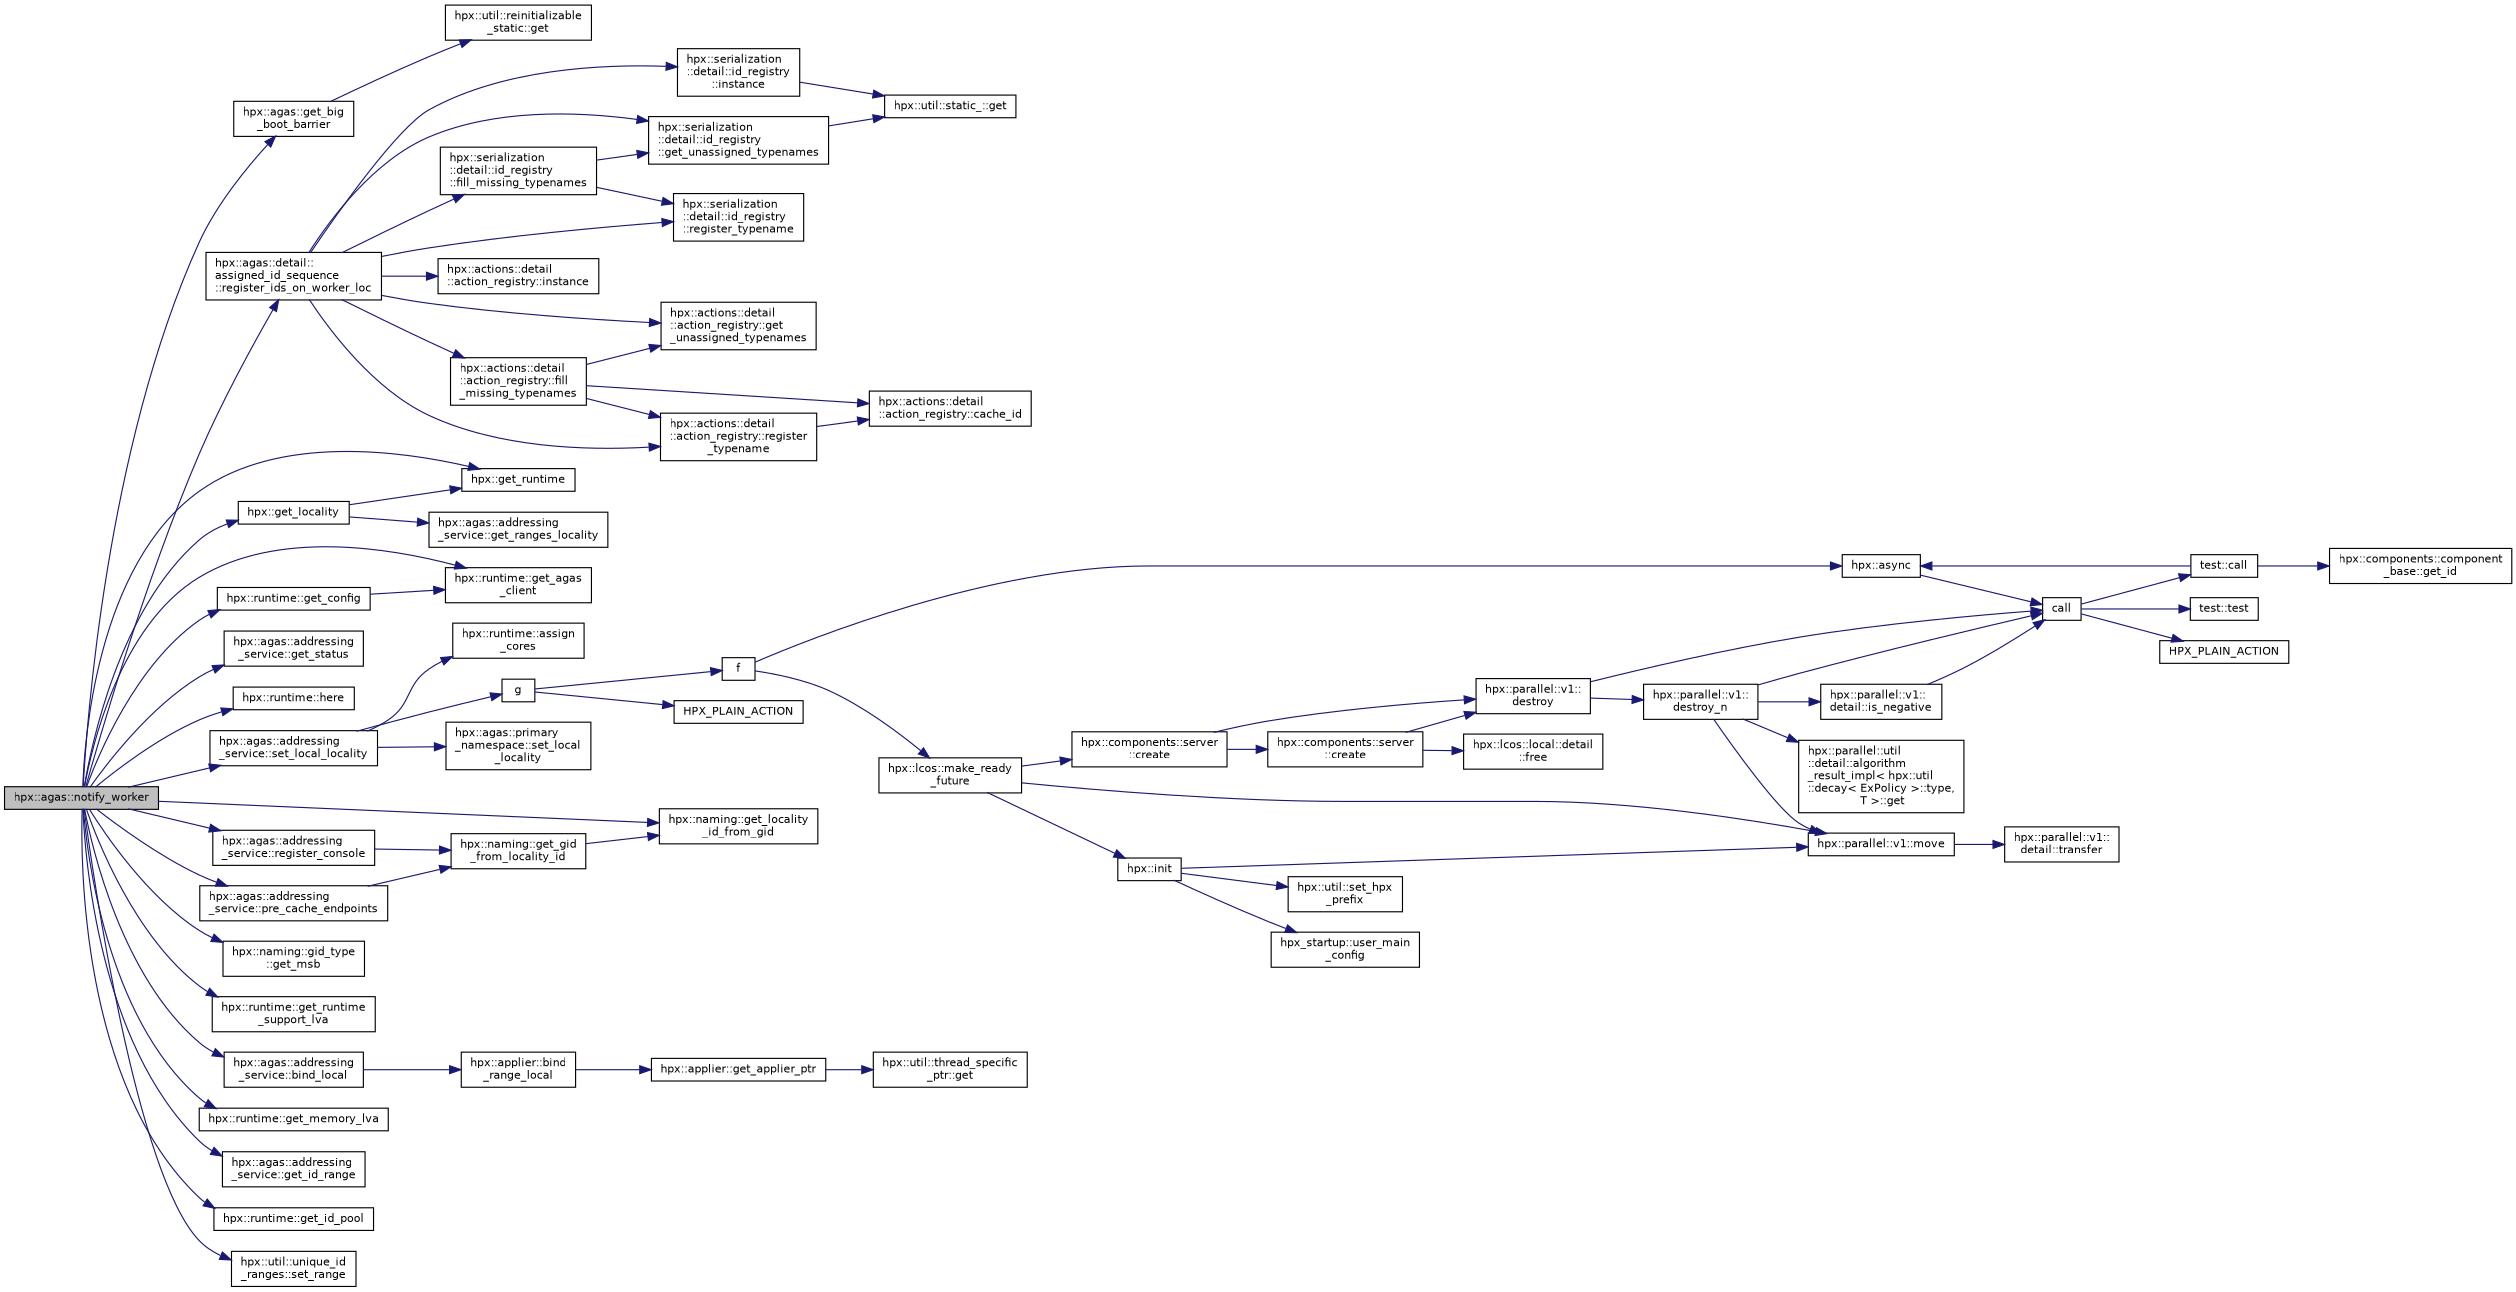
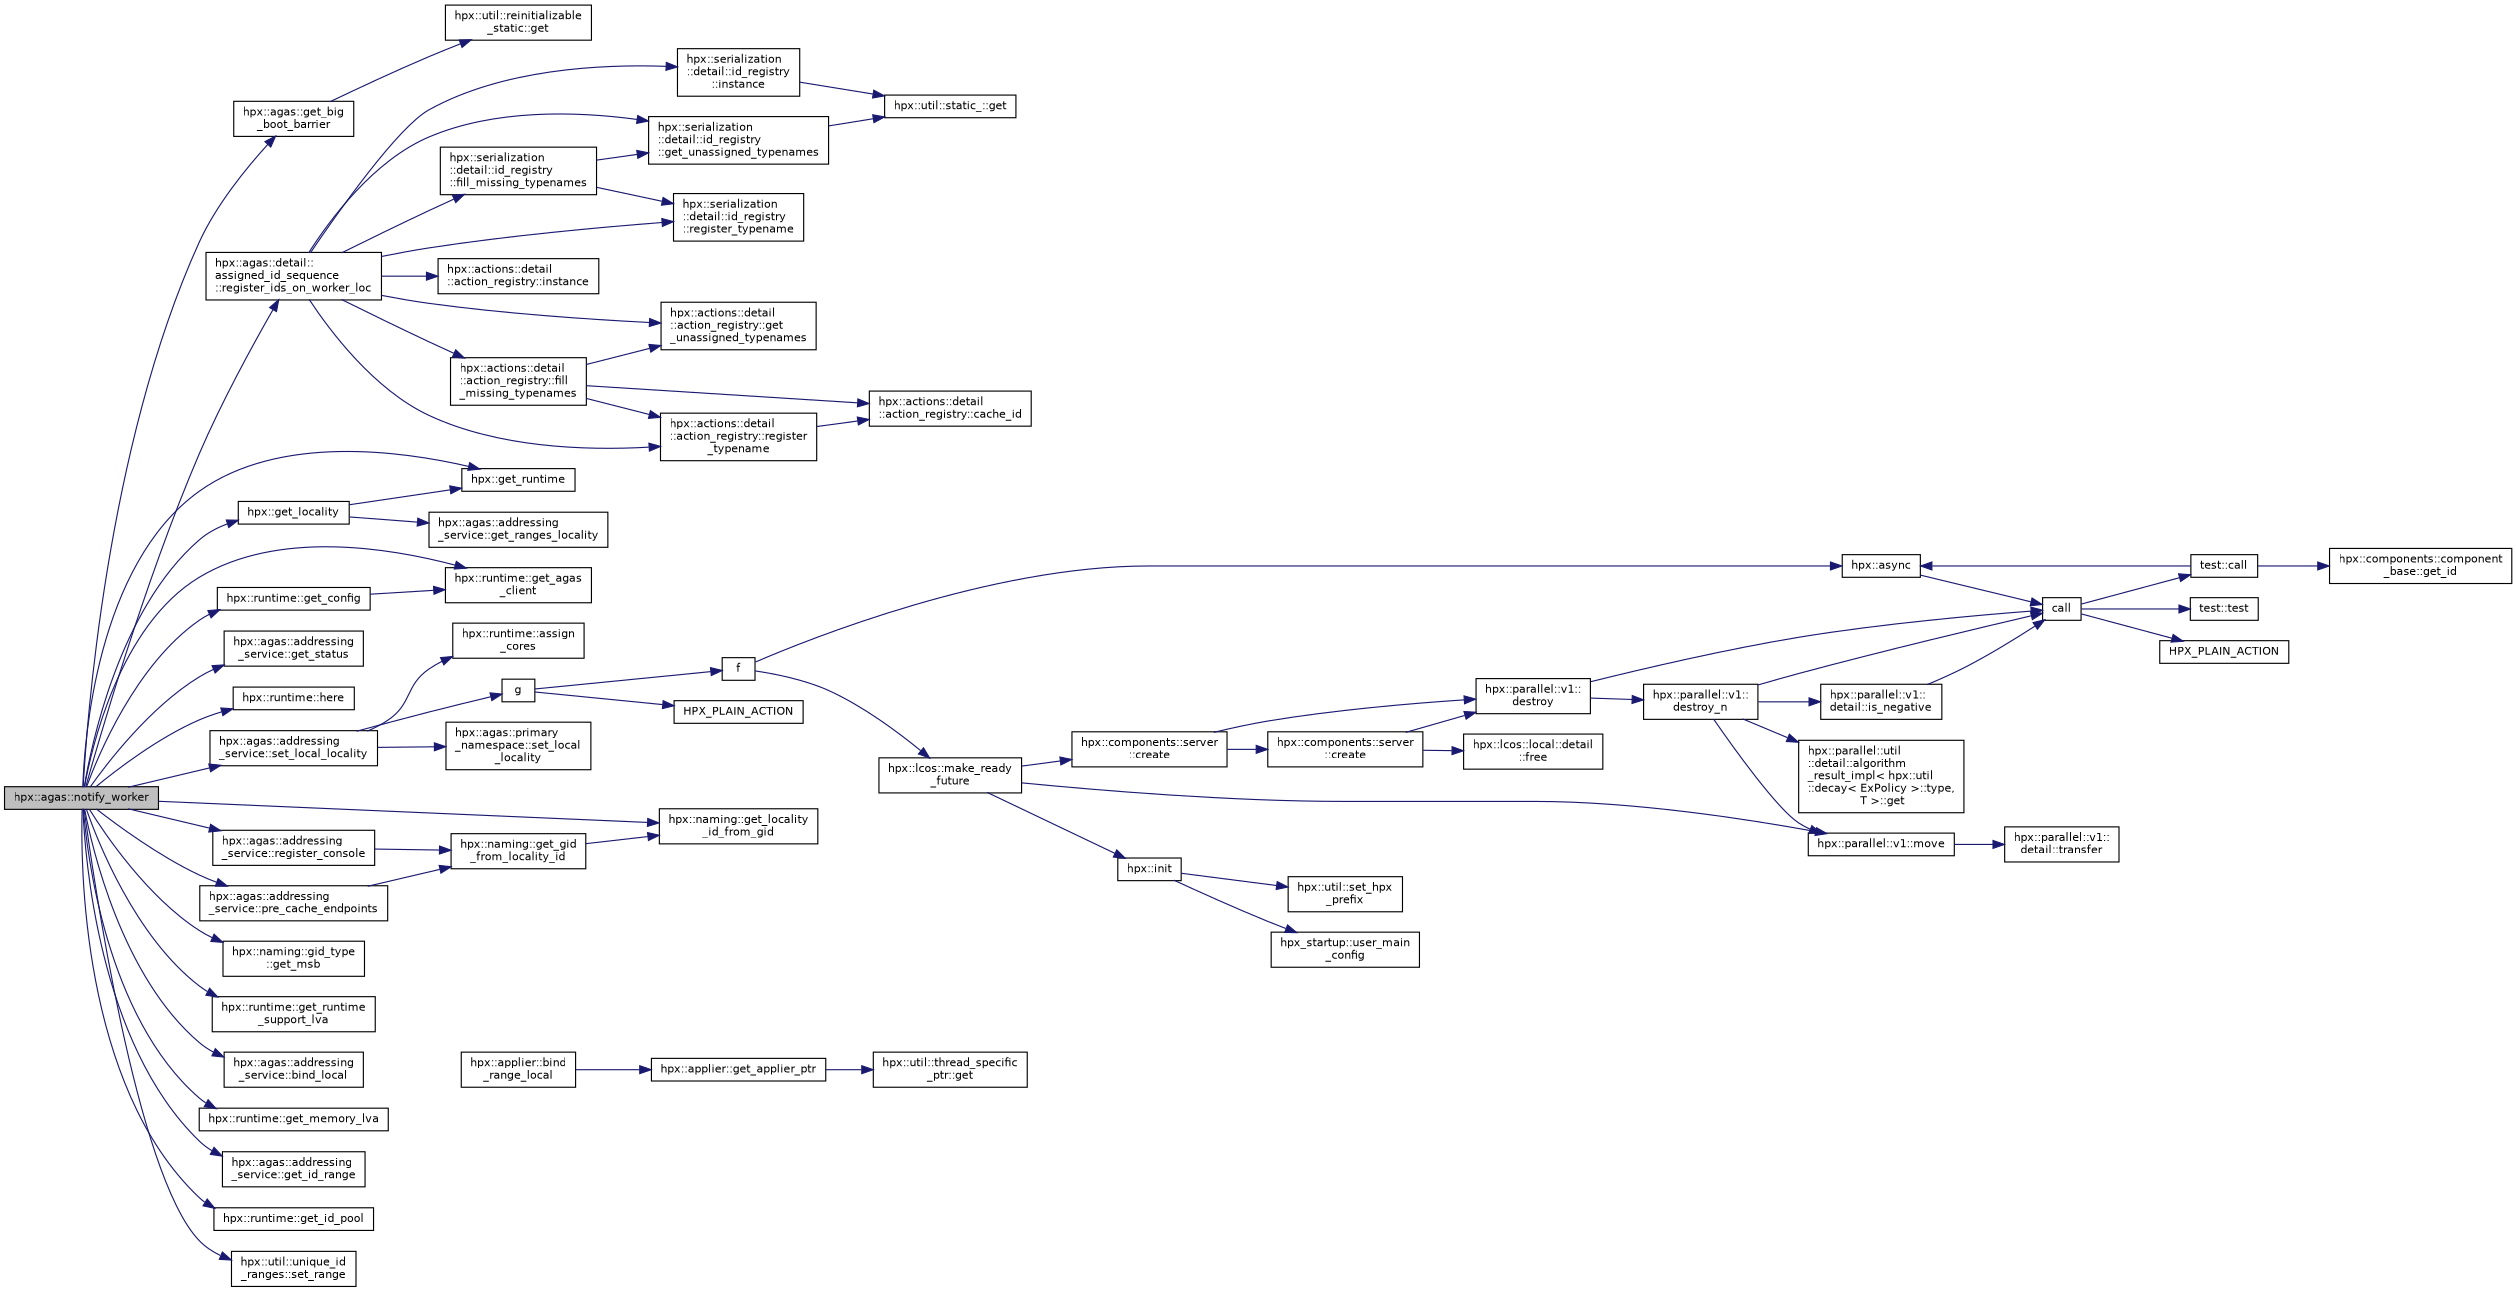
(1489, 858) -> none
(406, 1070) -> none
